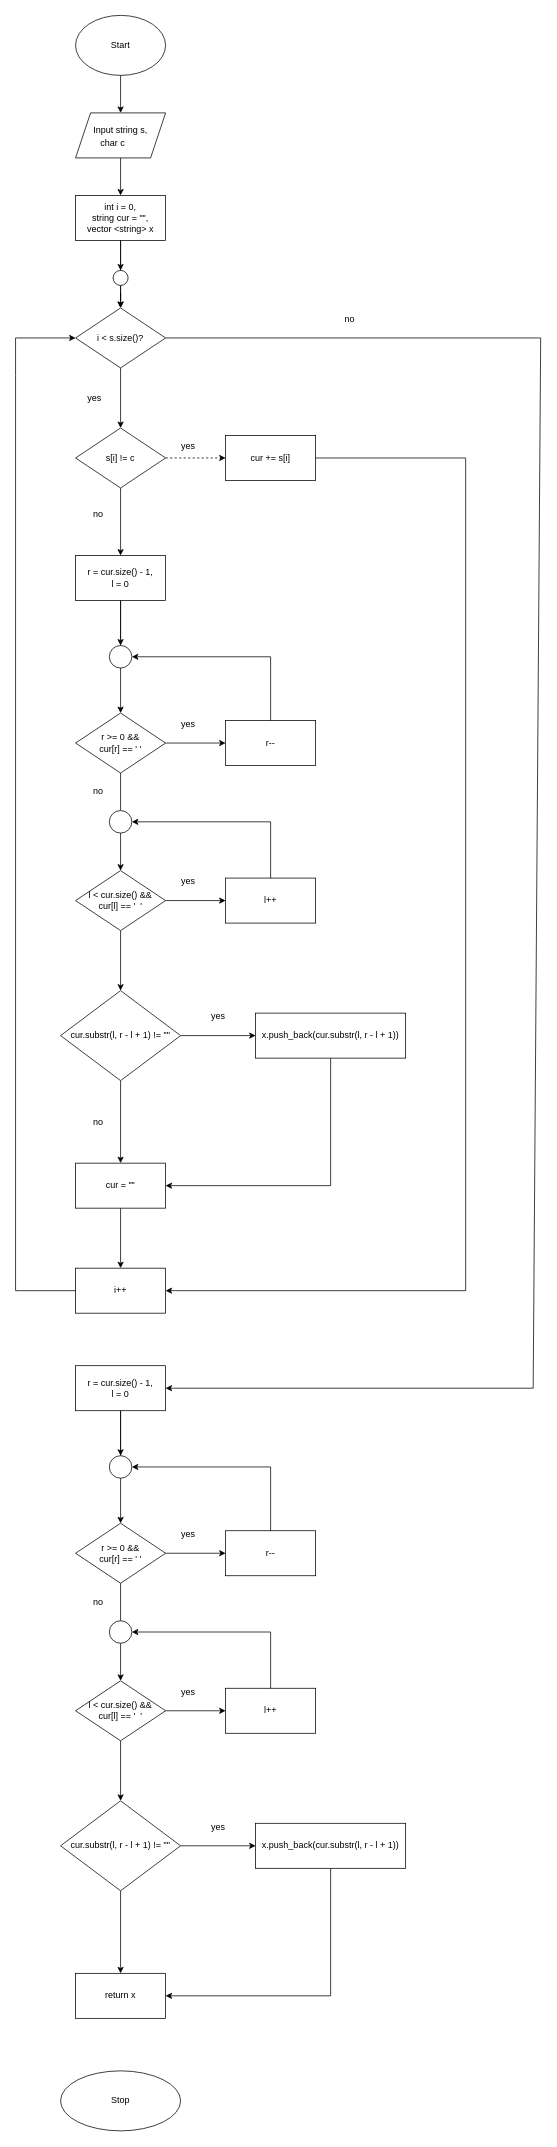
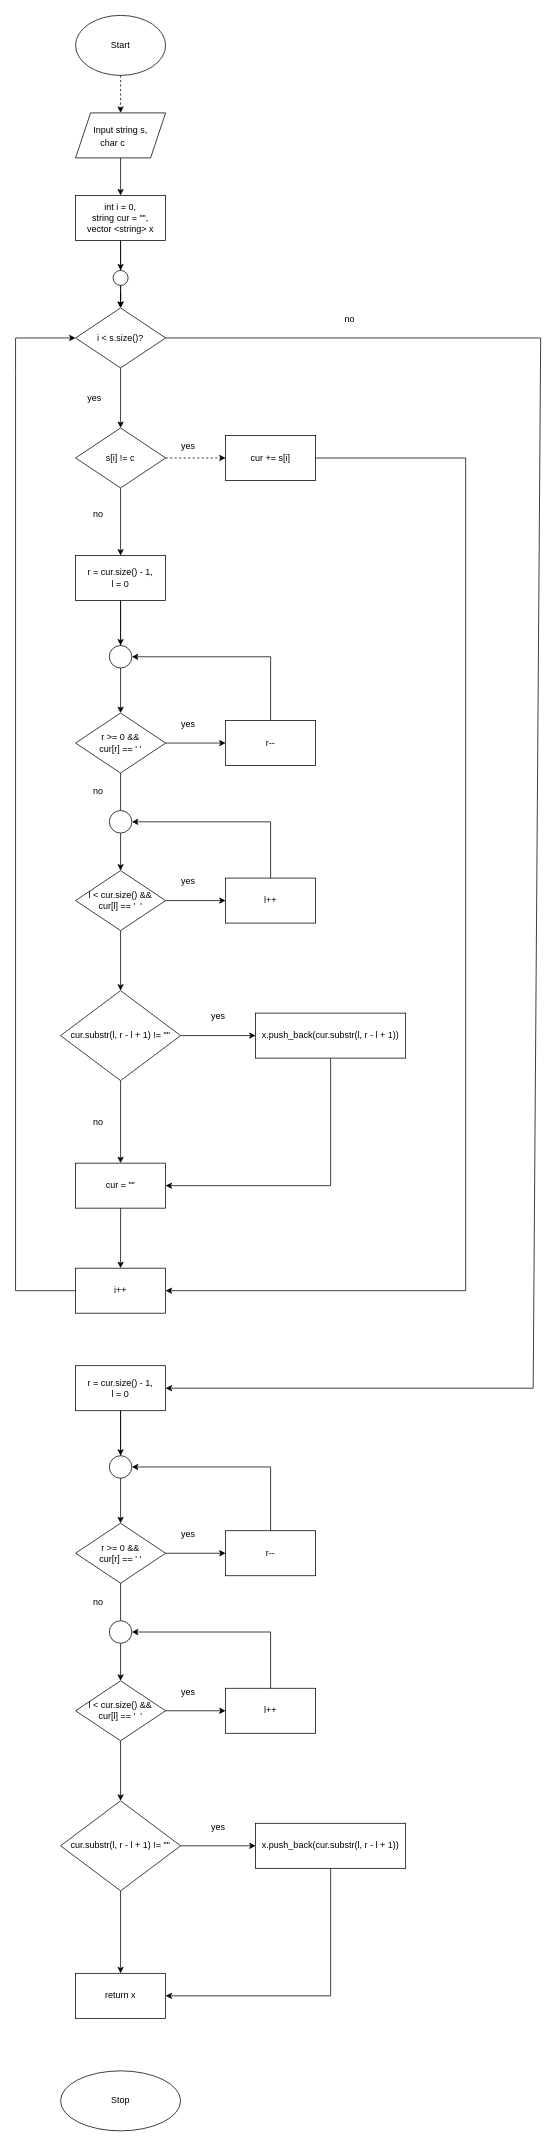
(120, 92) -> (120, 92)
